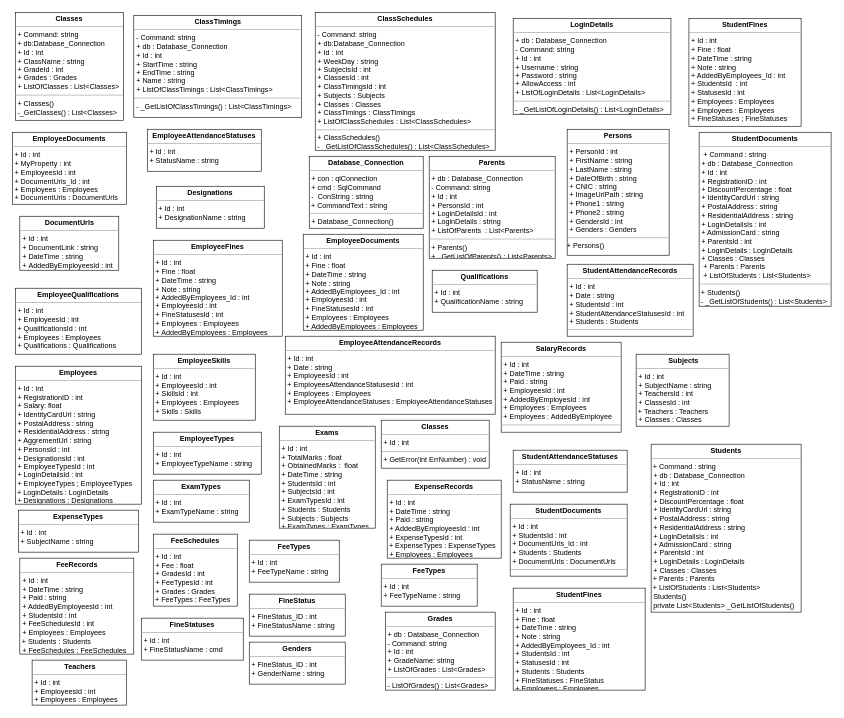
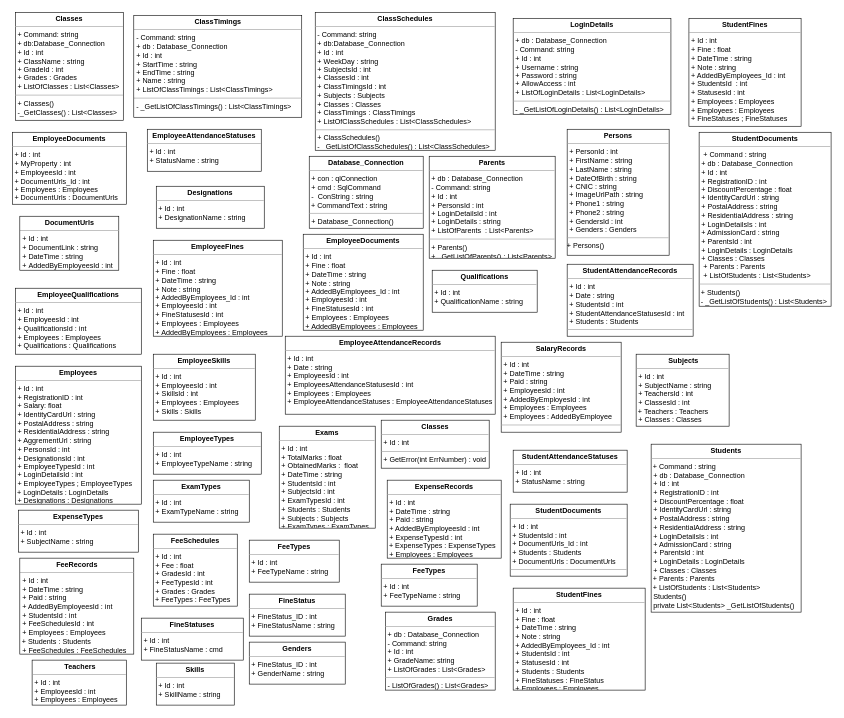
none -> (195, 684)
